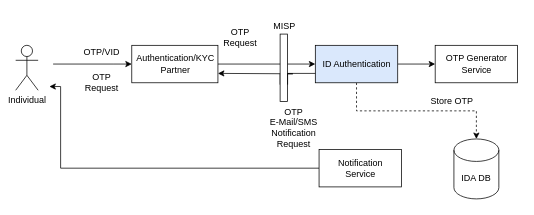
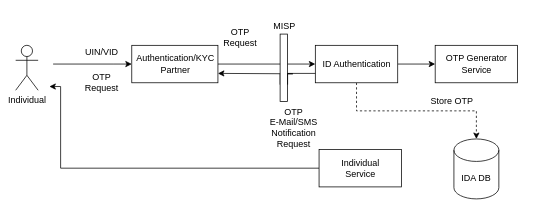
(102, 53) -> (102, 53)
(357, 64) -> (357, 64)
(361, 168) -> (361, 168)
